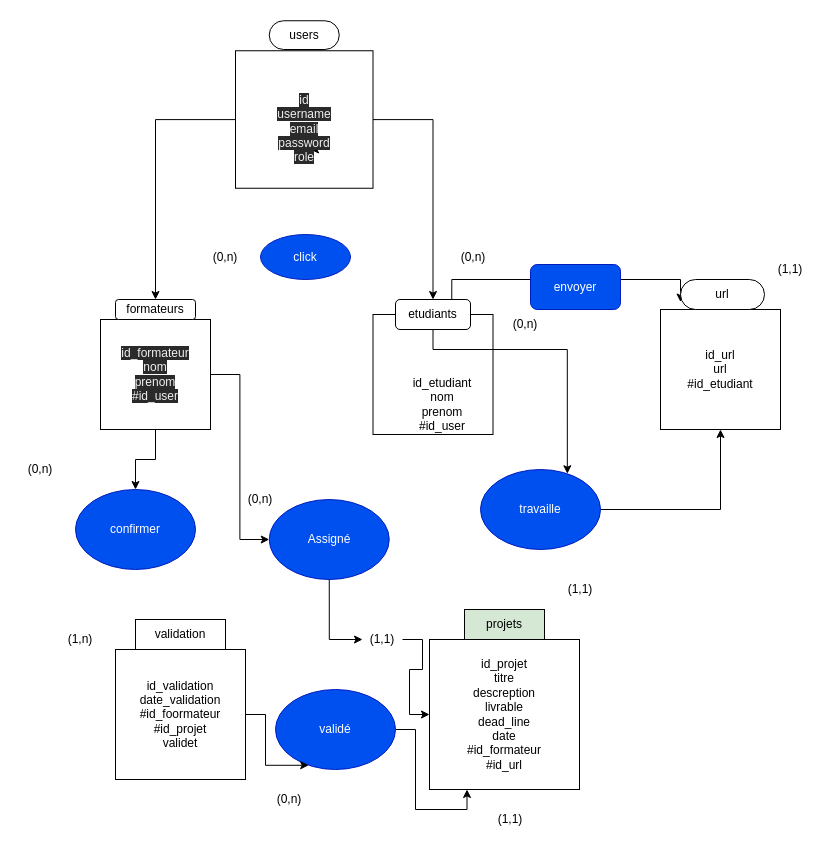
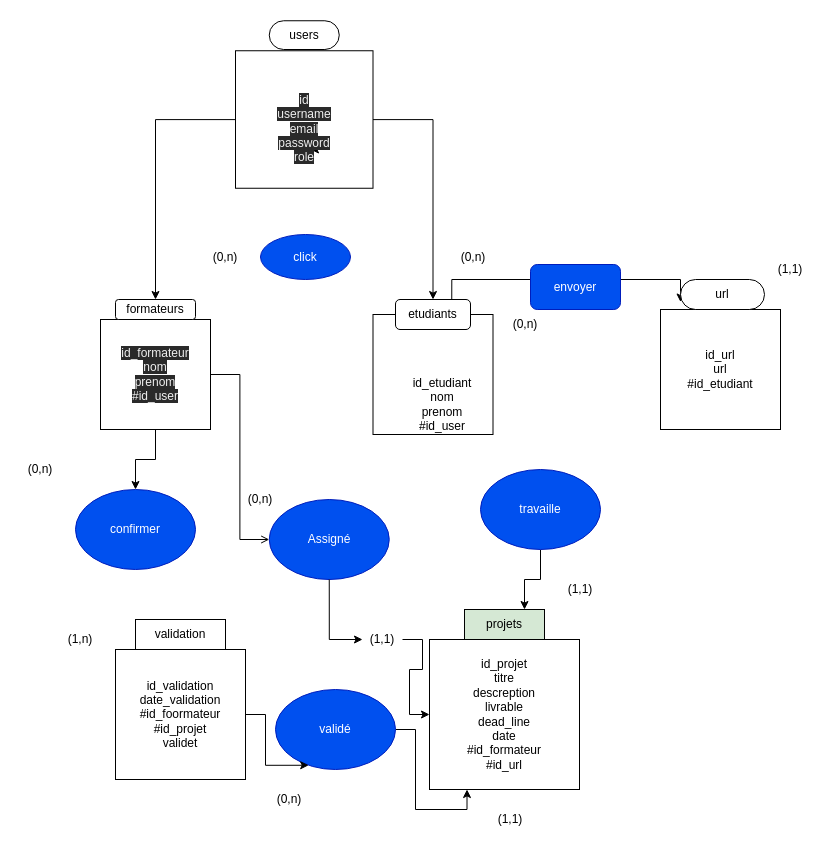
(548, 350) -> none
(697, 510) -> (537, 580)
(261, 540) -> (262, 540)
